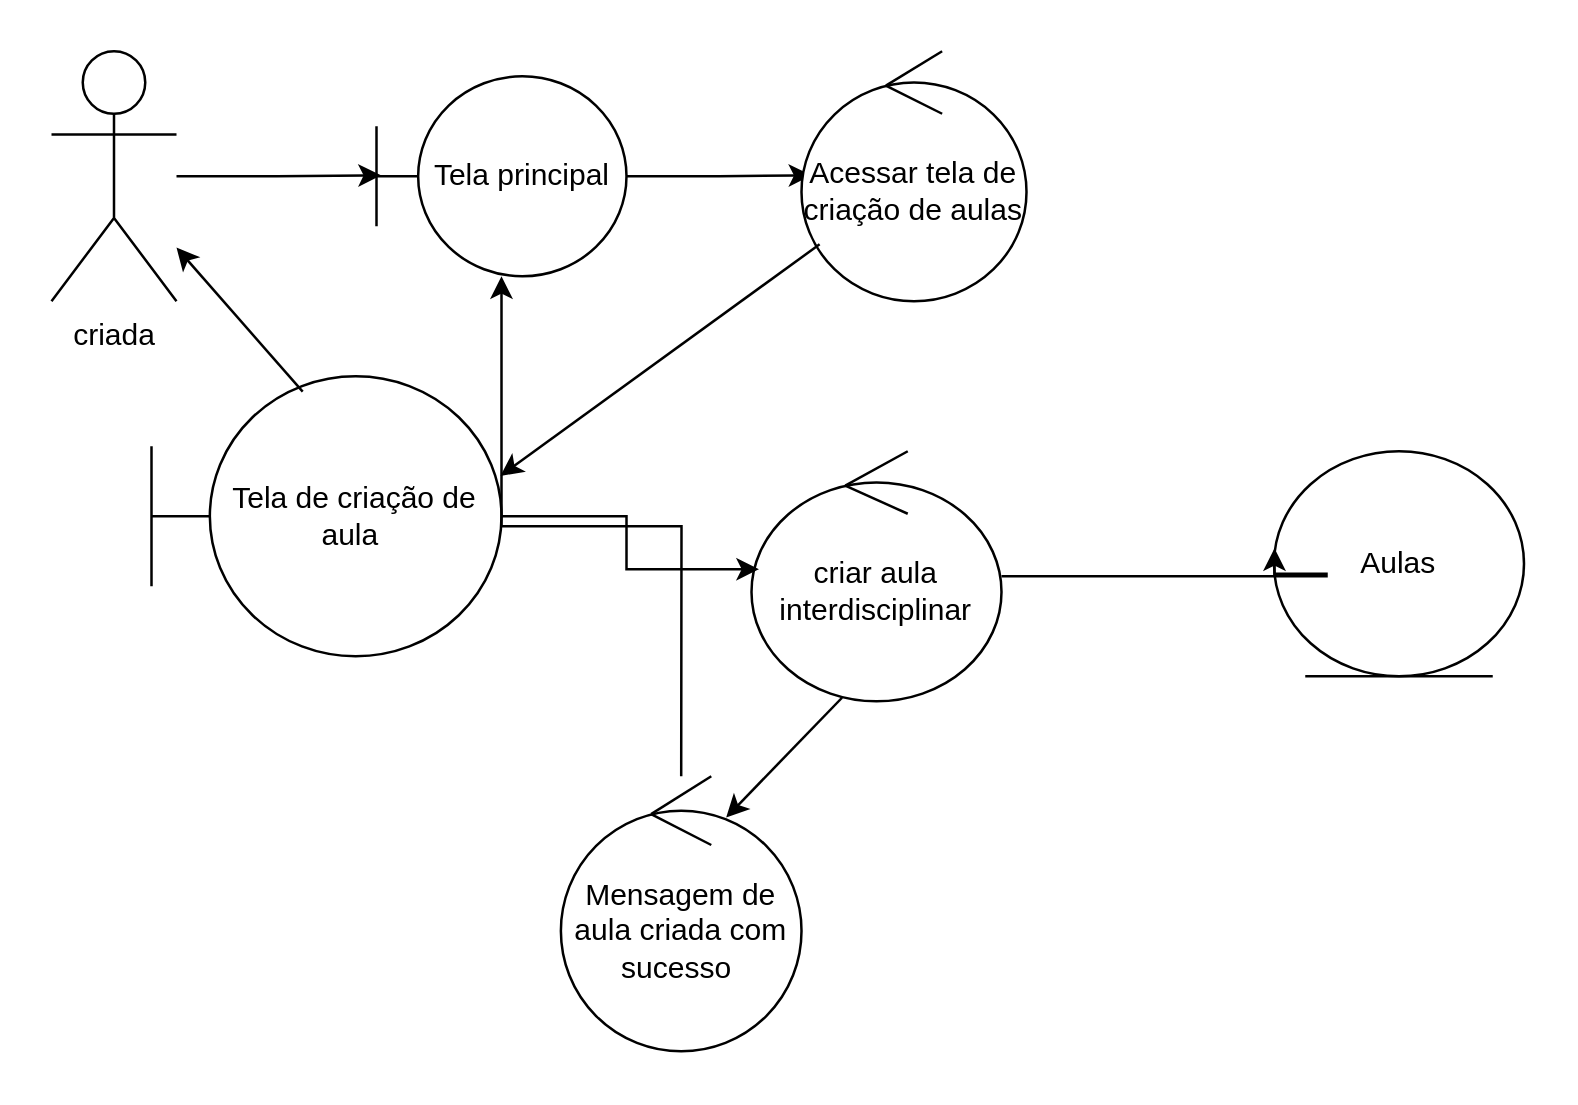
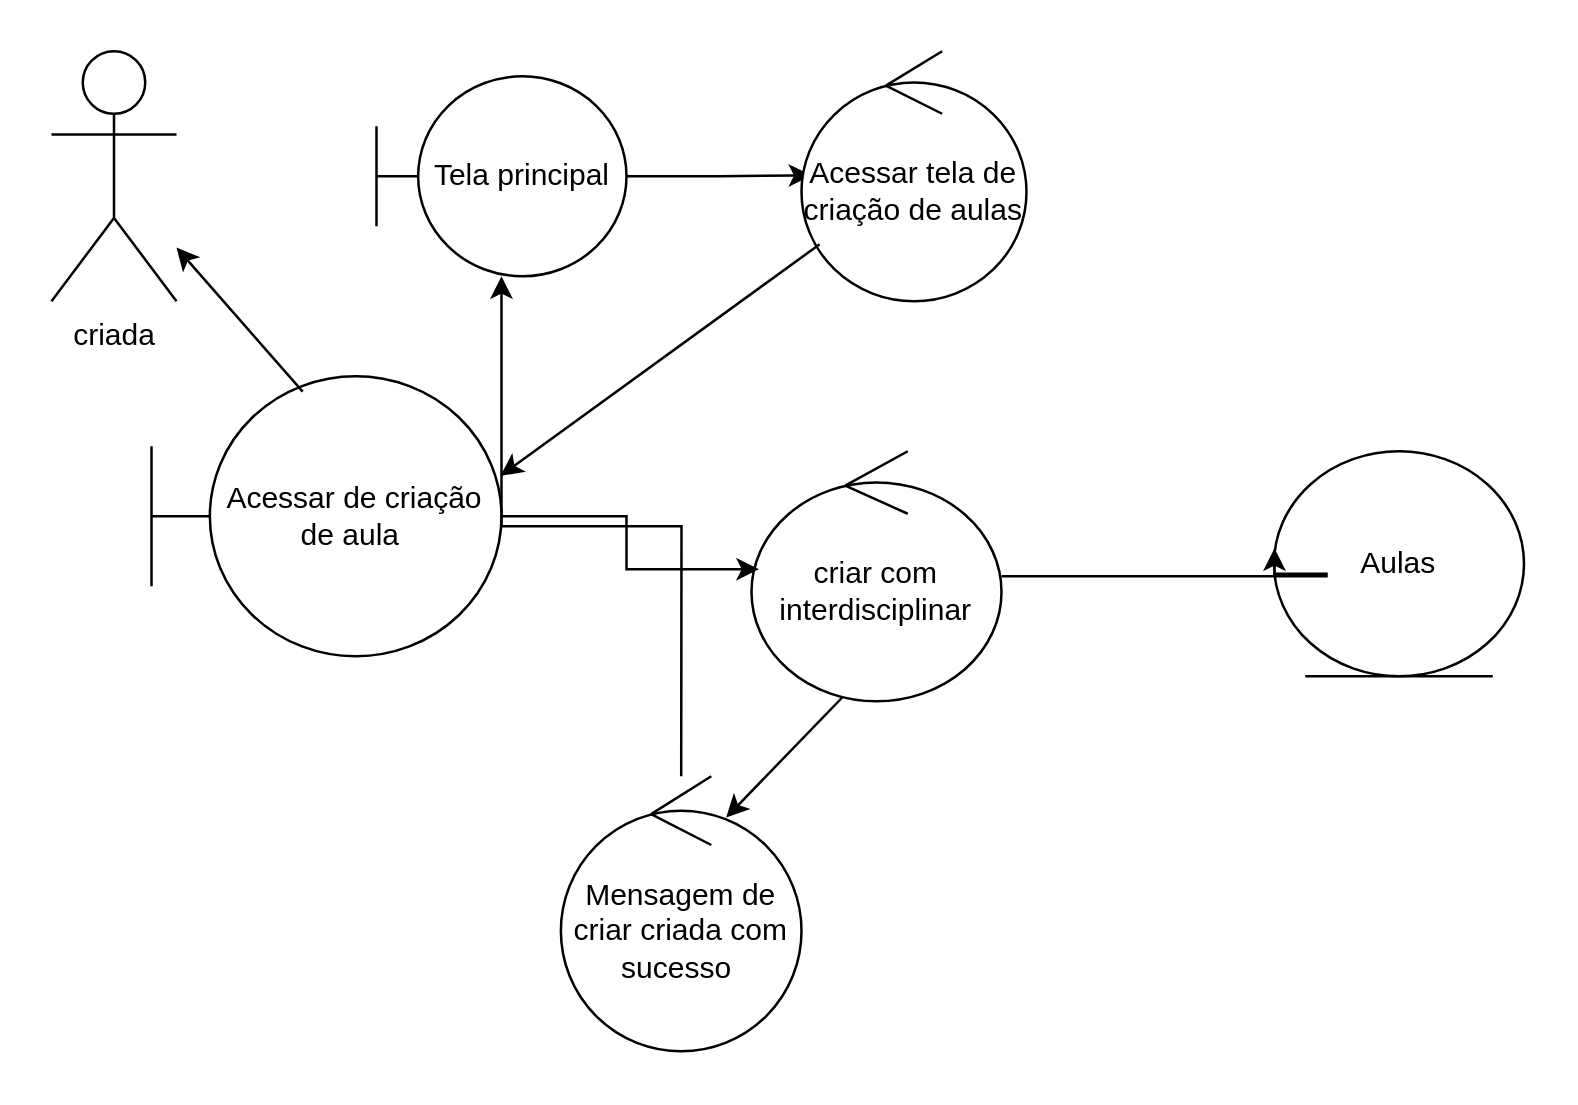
(270, 176) -> none
(355, 516) -> (355, 516)
(876, 591) -> (876, 591)
(681, 931) -> (681, 931)
